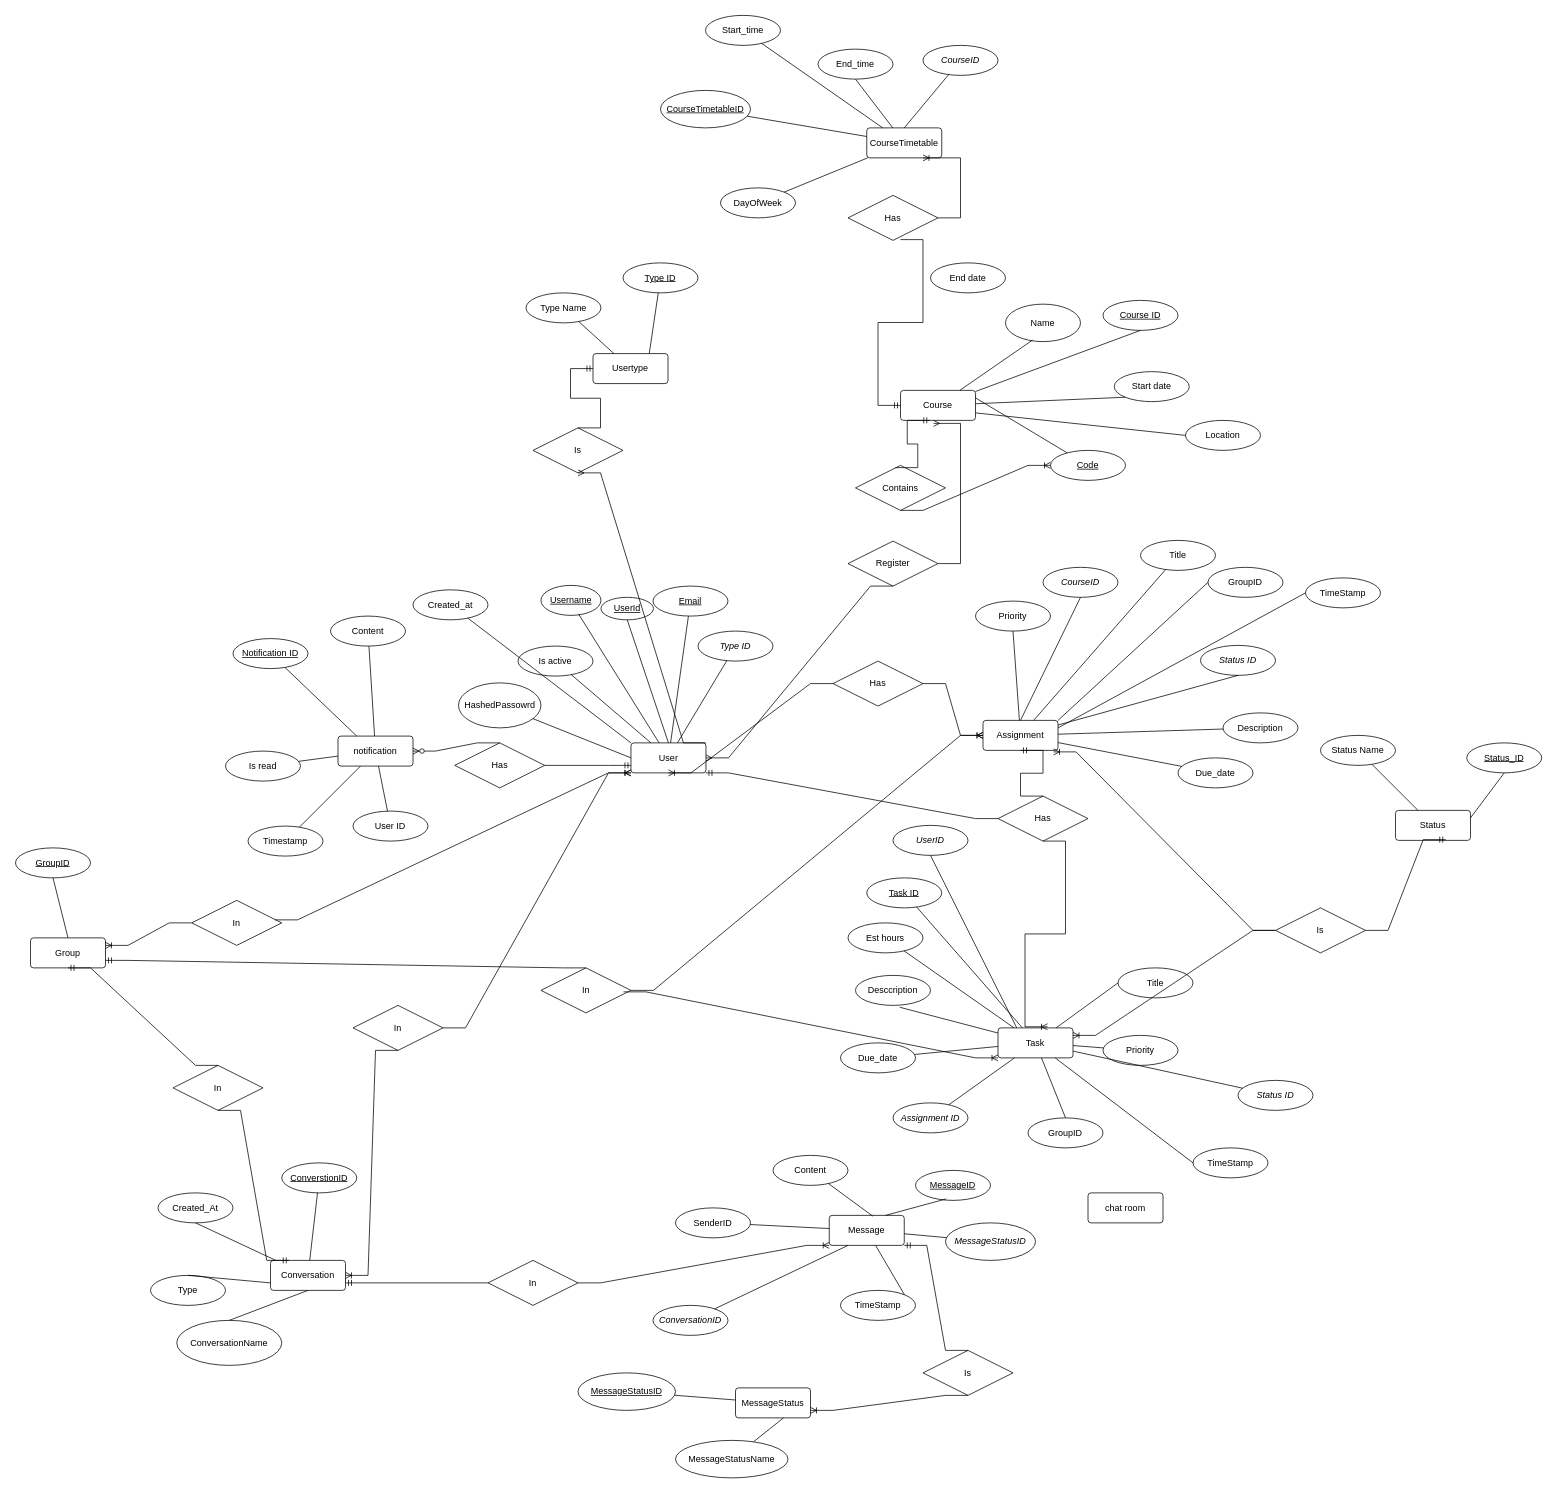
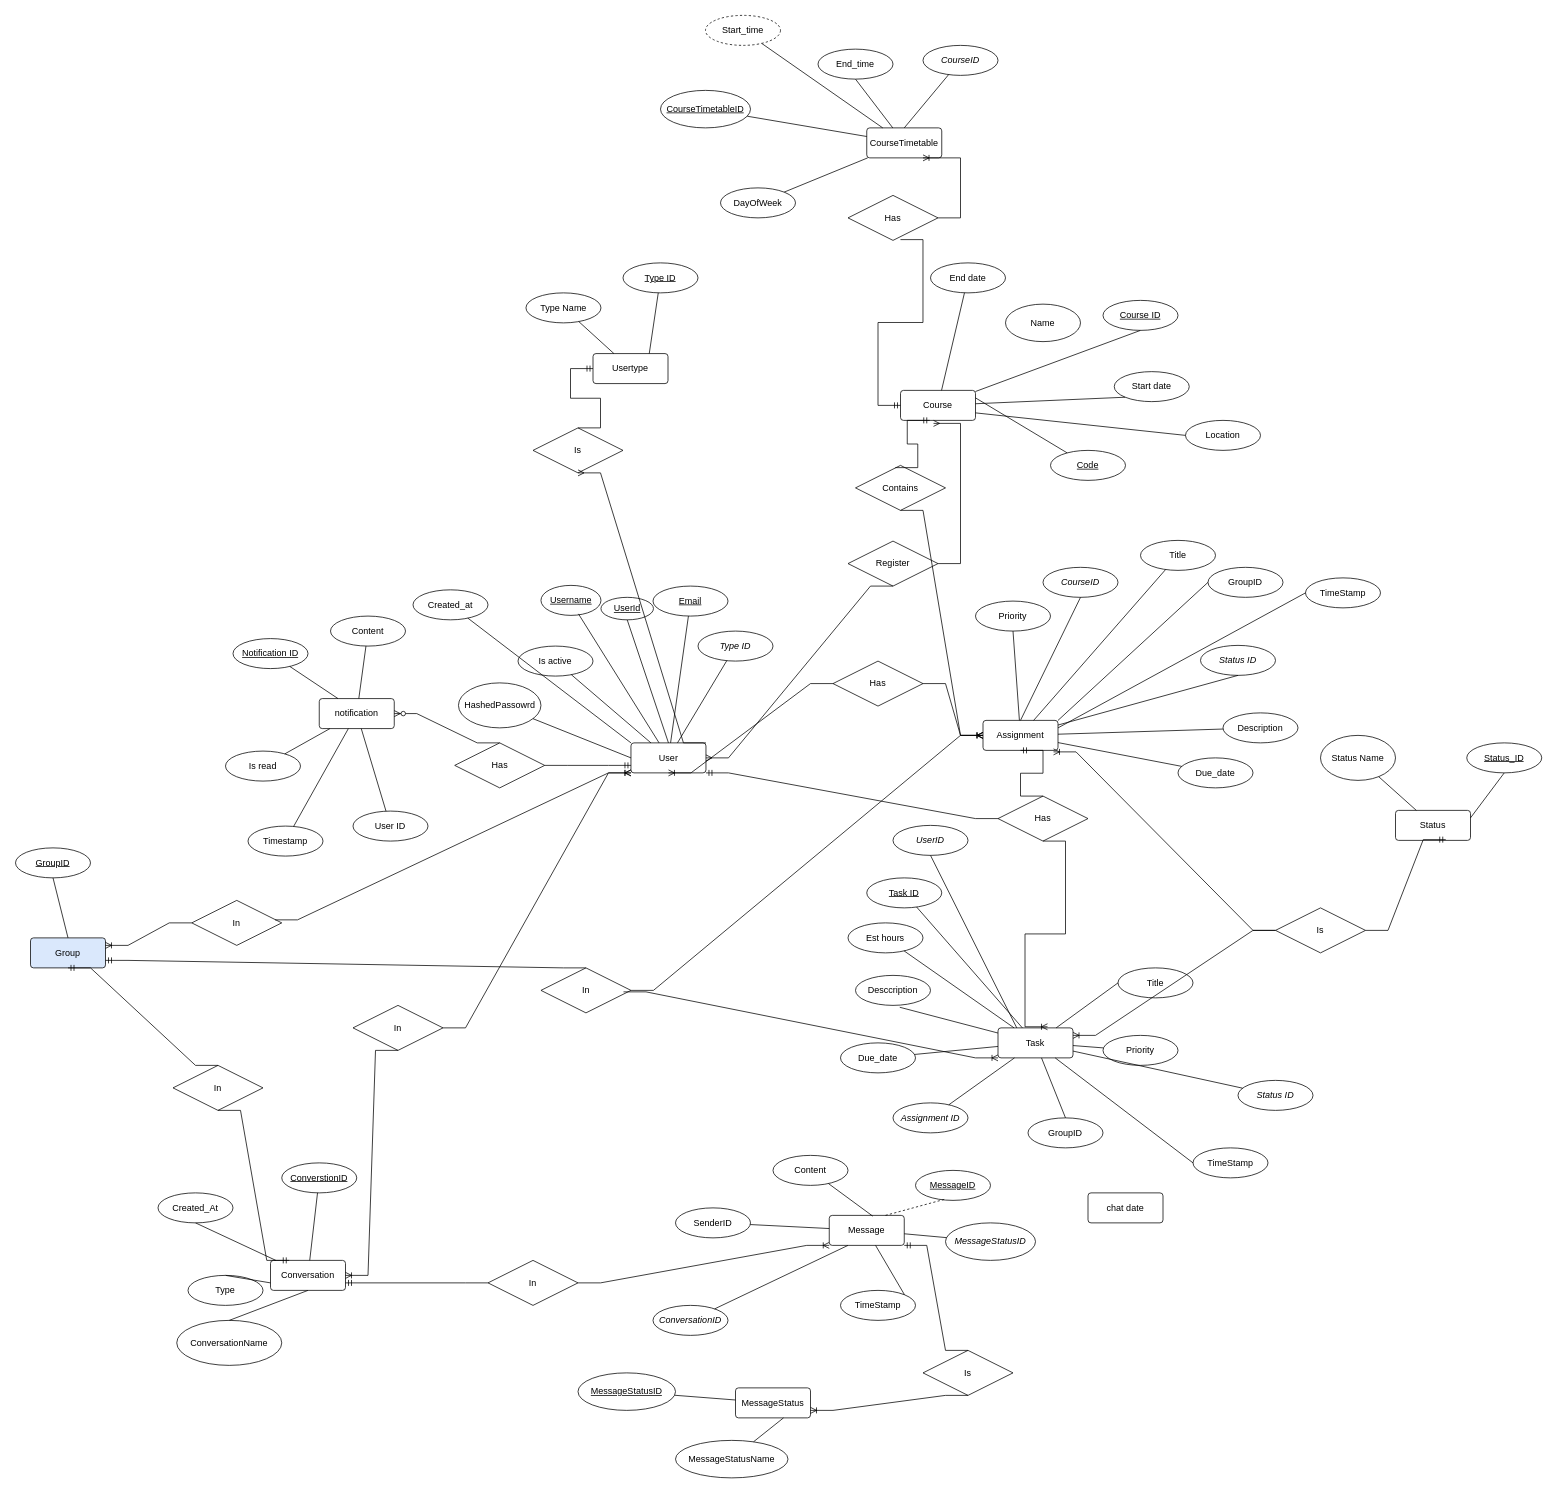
(743, 30) -> (743, 30)
none -> (953, 342)
(996, 365) -> none
(985, 484) -> (941, 617)
(1358, 750) -> (1358, 758)
(375, 751) -> (357, 714)
(68, 953) -> (68, 953)
(915, 1207) -> (915, 1207)
(1125, 1208) -> (1125, 1208)
(188, 1290) -> (225, 1290)
